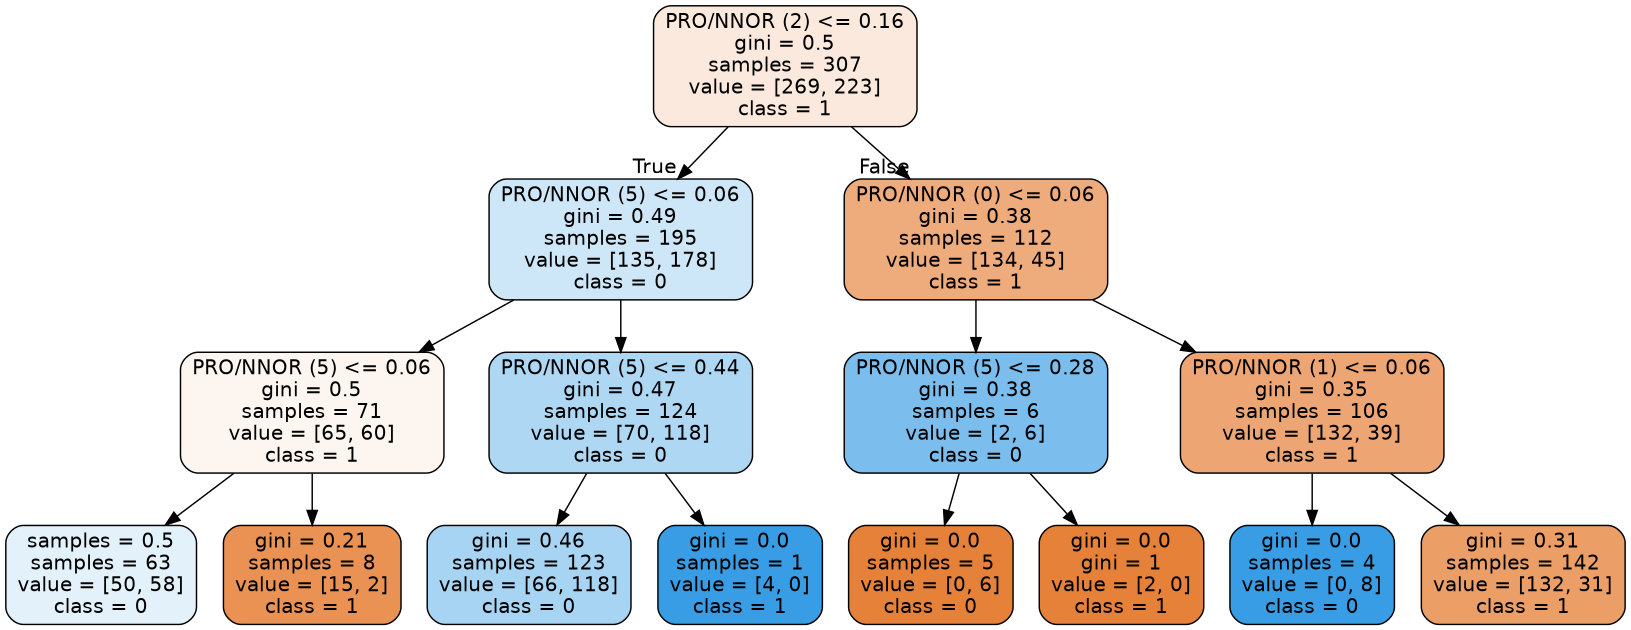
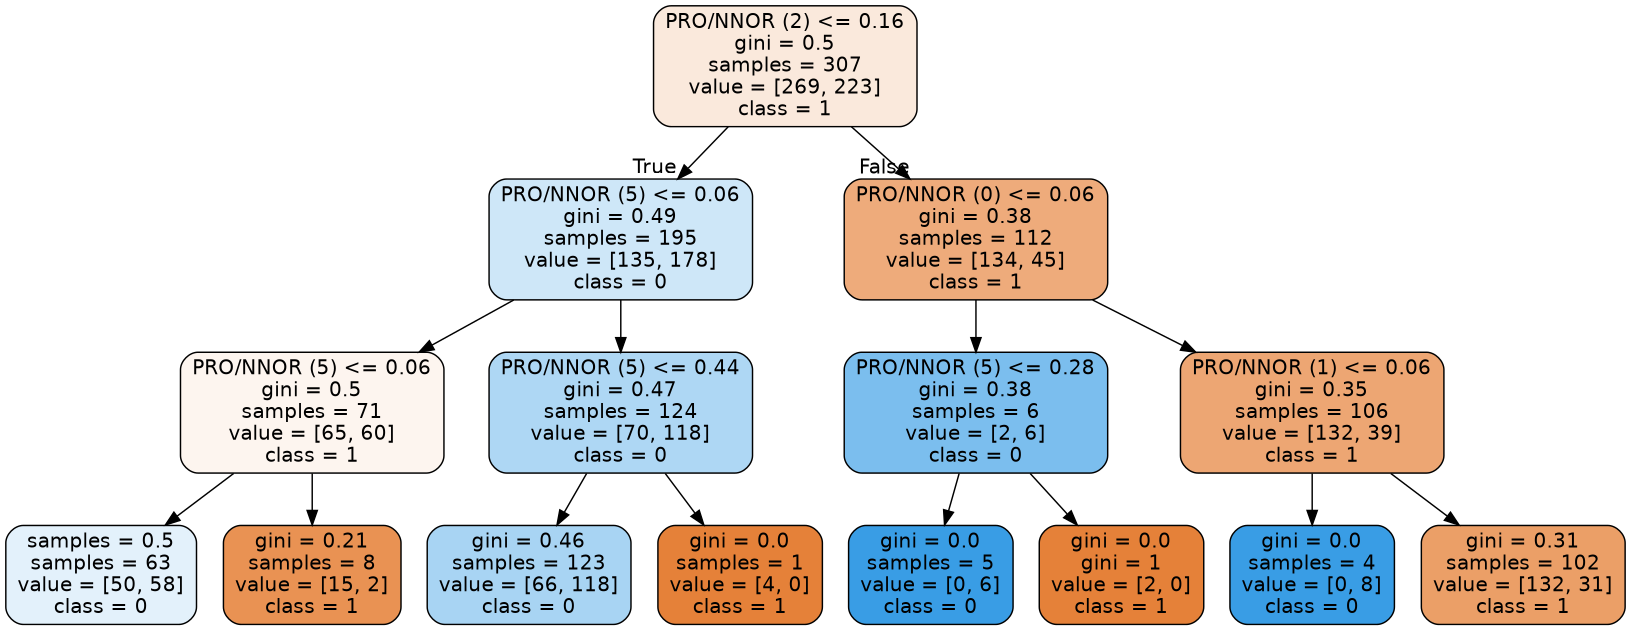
(740, 575) -> (740, 575)
(931, 575) -> (931, 575)
(1523, 575) -> (1523, 575)
